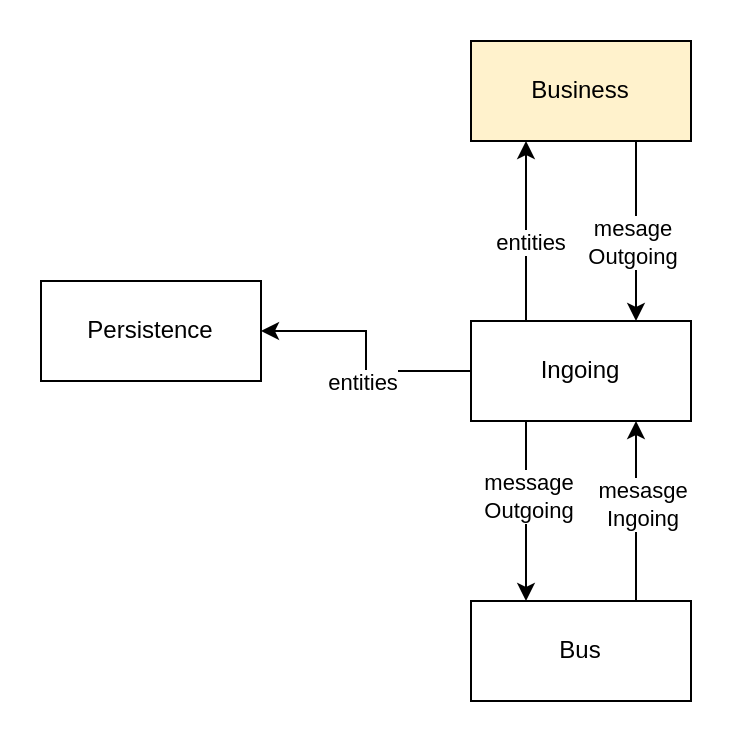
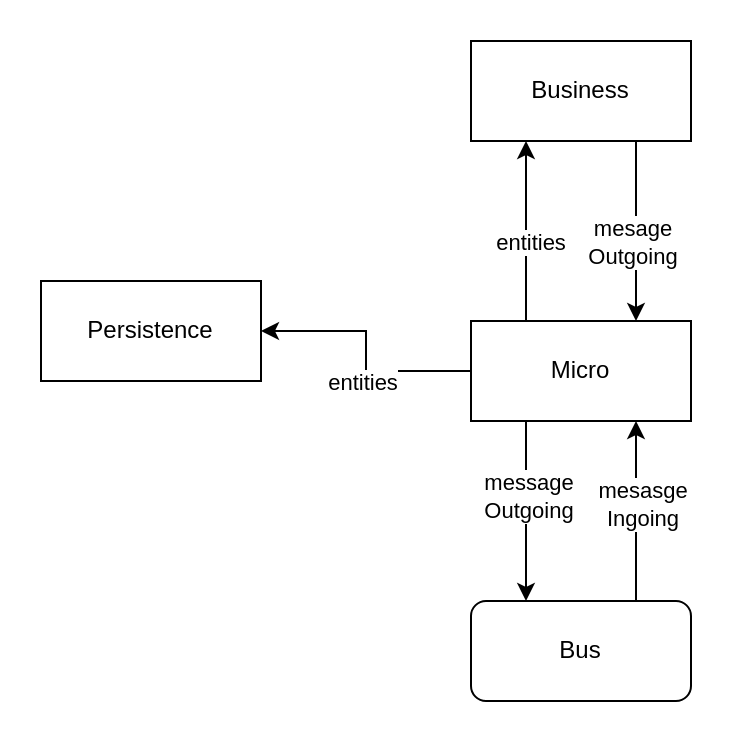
(581, 91) -> (581, 91)
(581, 371) -> (581, 371)
(581, 651) -> (581, 651)
